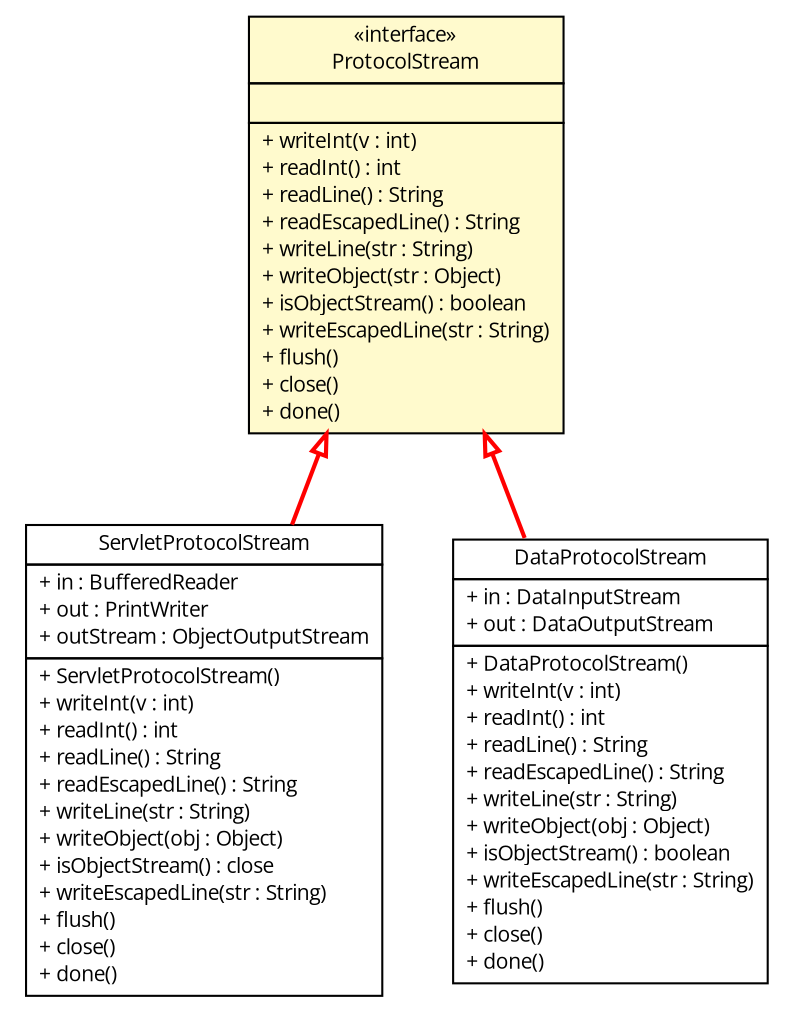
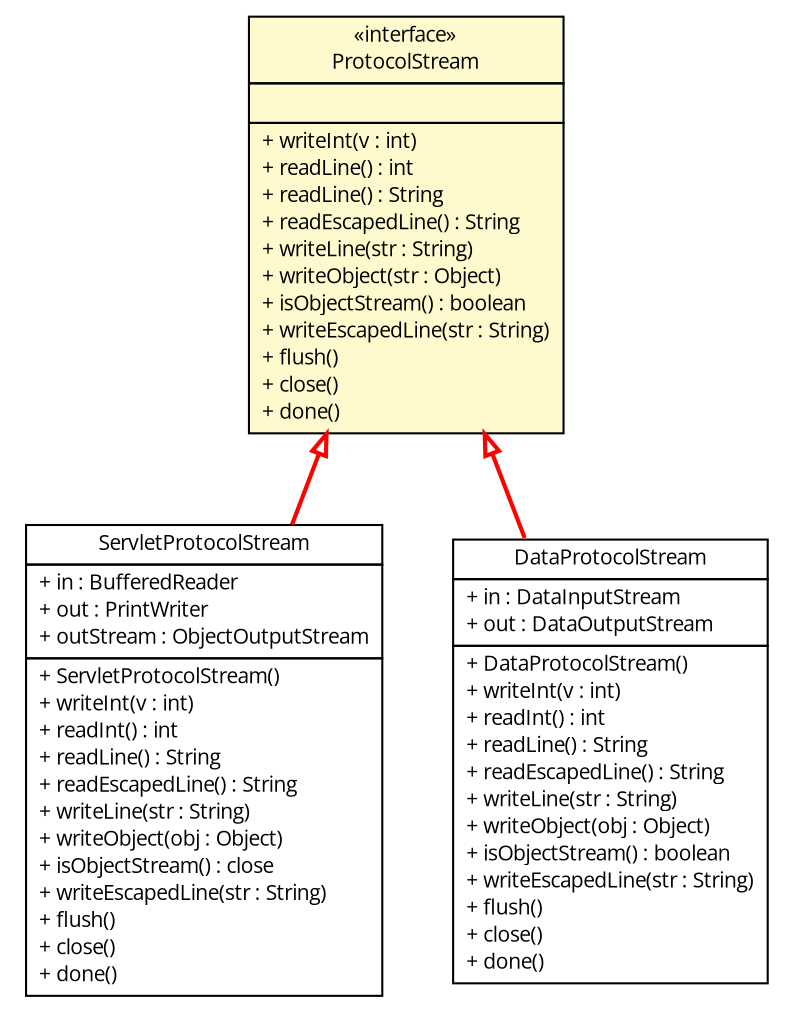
(332, 169) -> (339, 169)
